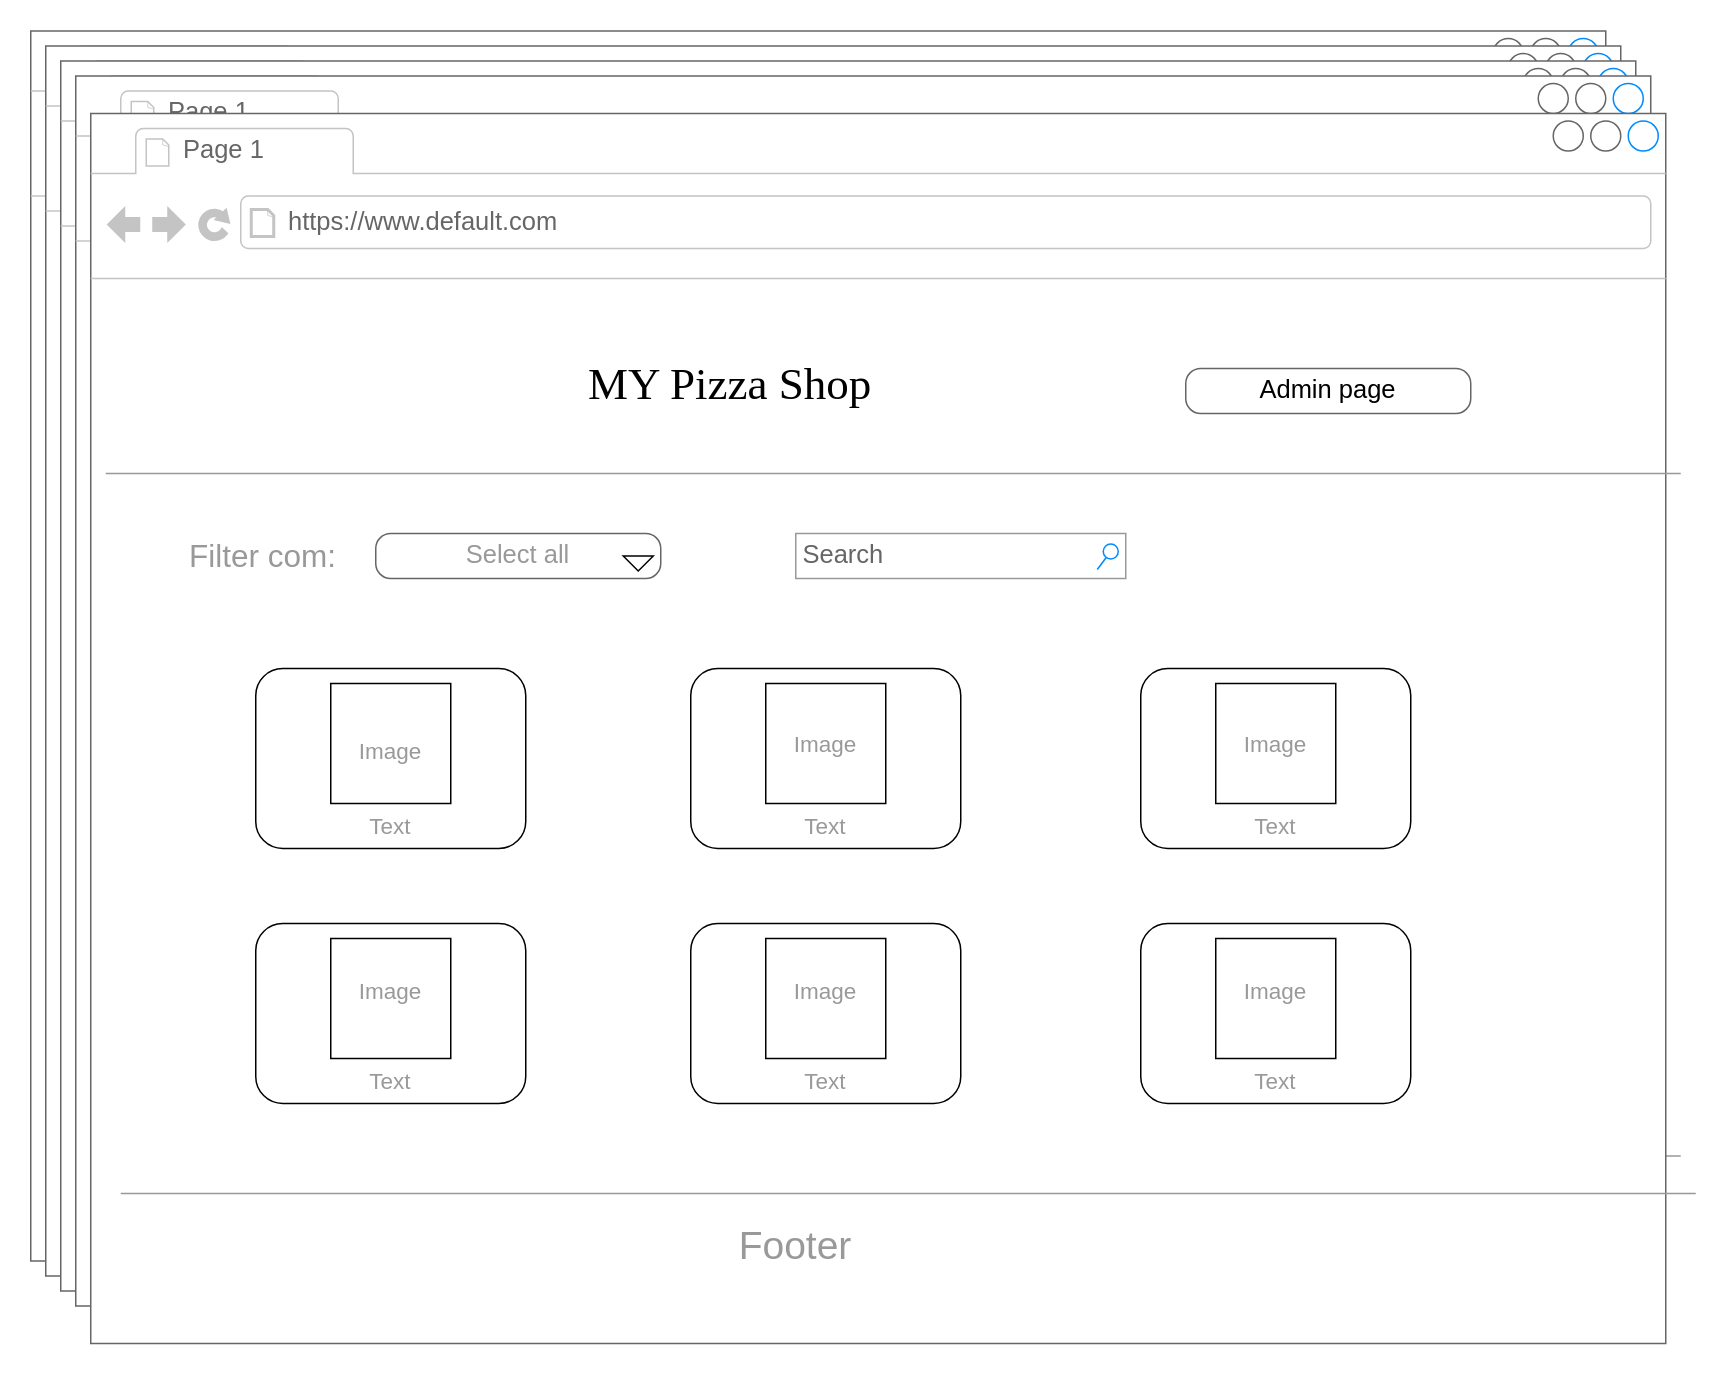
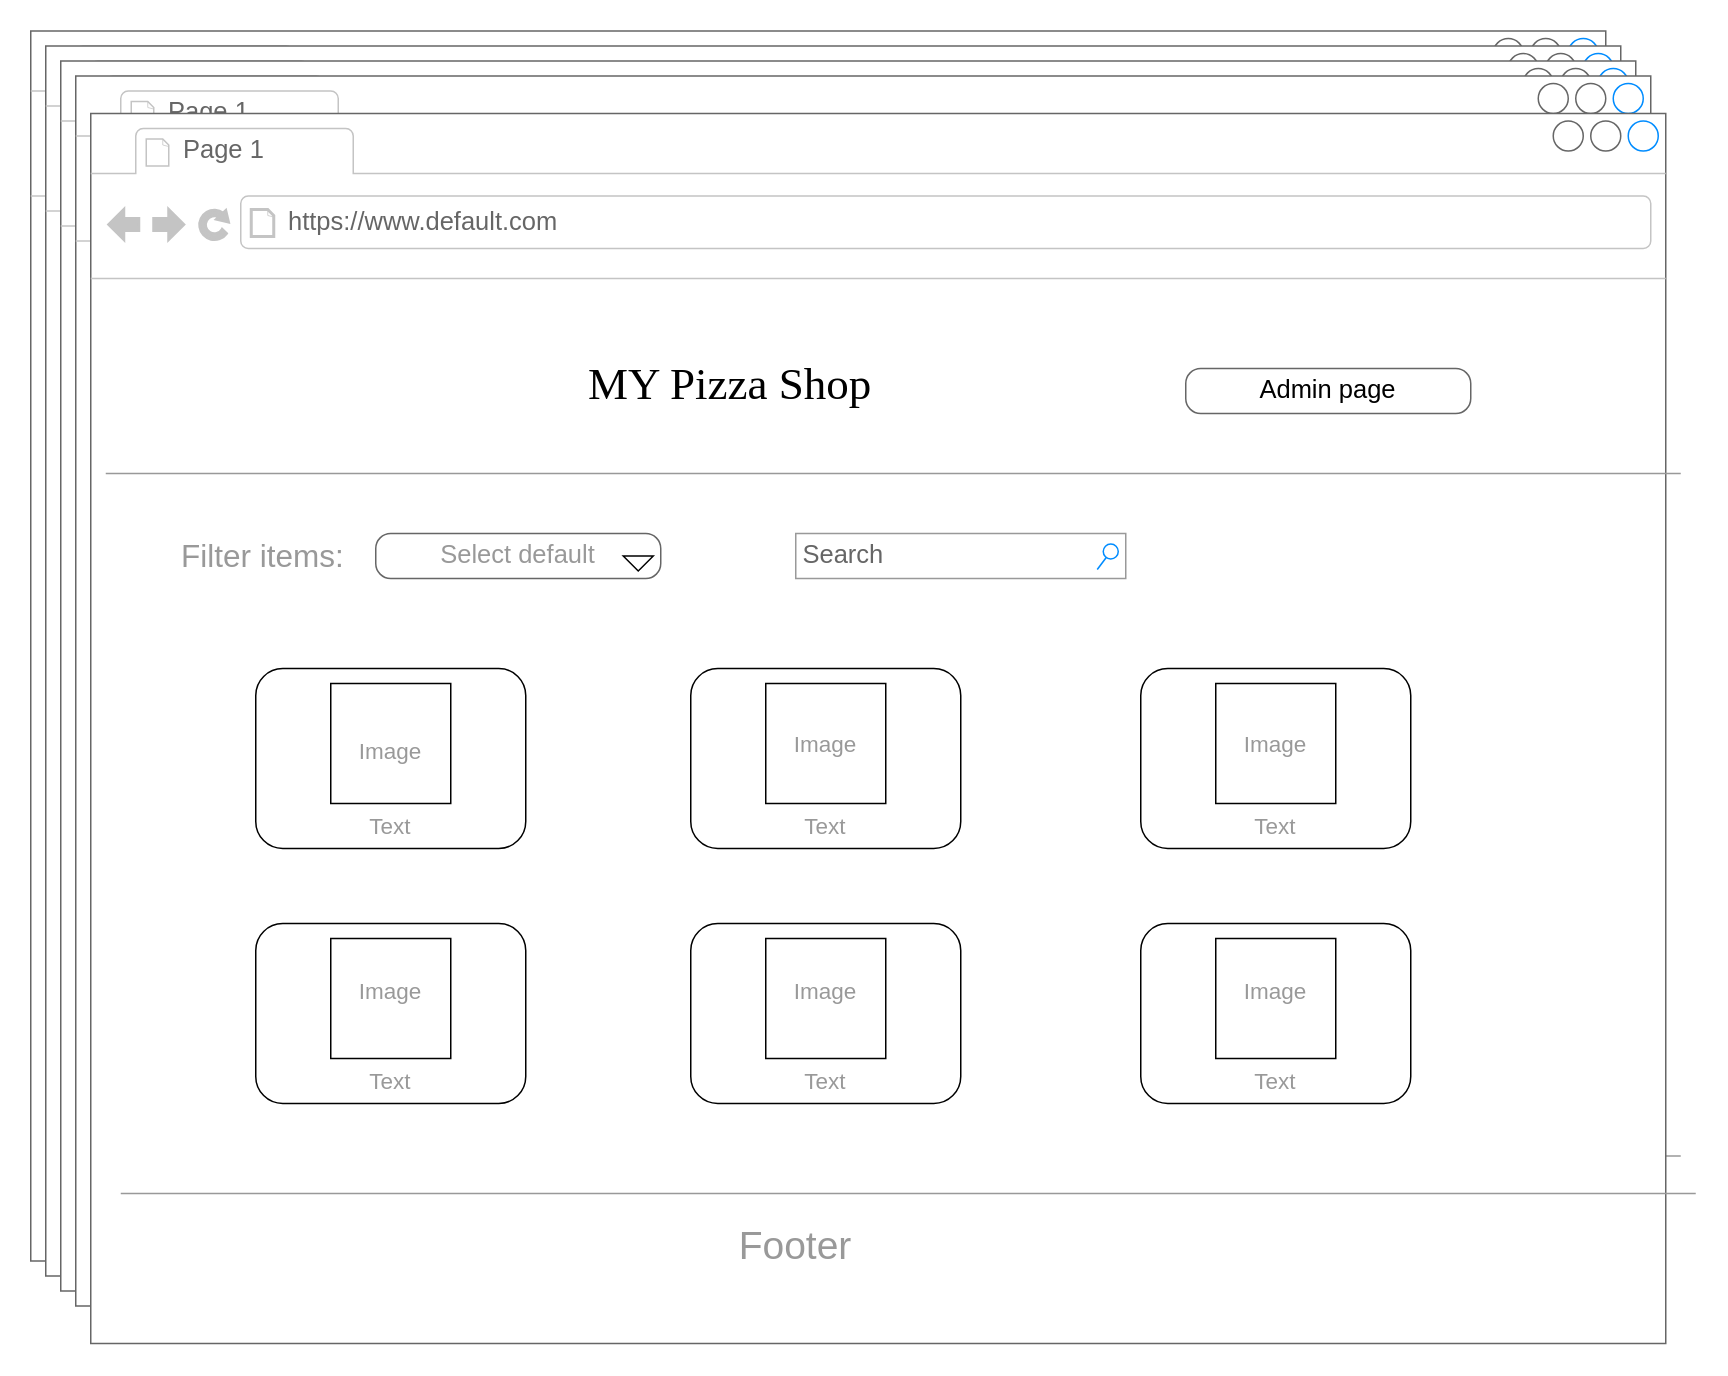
(263, 556) -> (263, 556)
(518, 556) -> (518, 556)
